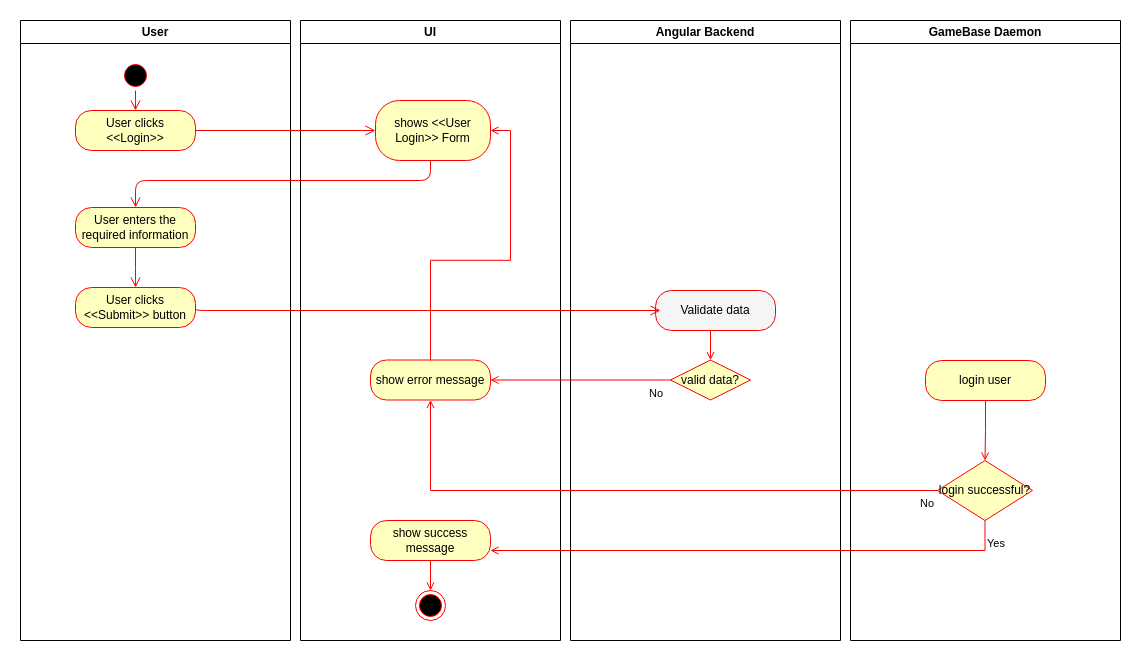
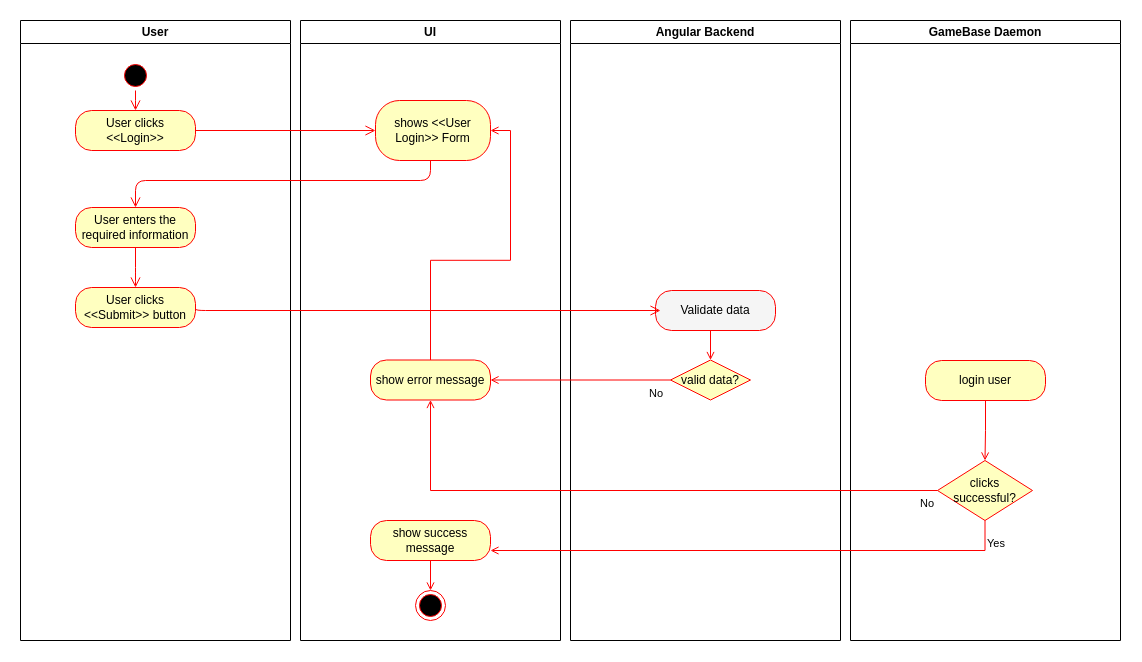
(985, 491) -> (985, 491)
